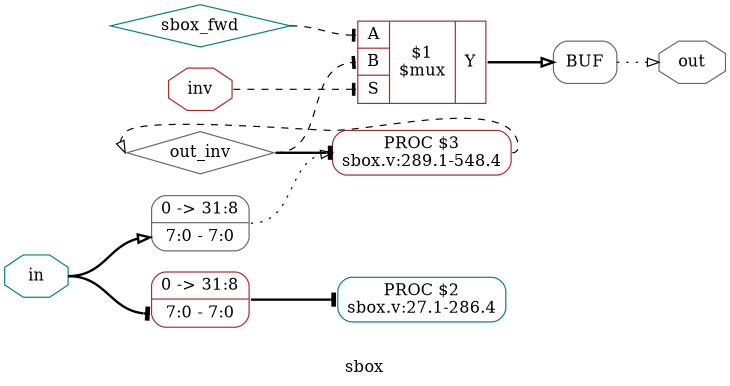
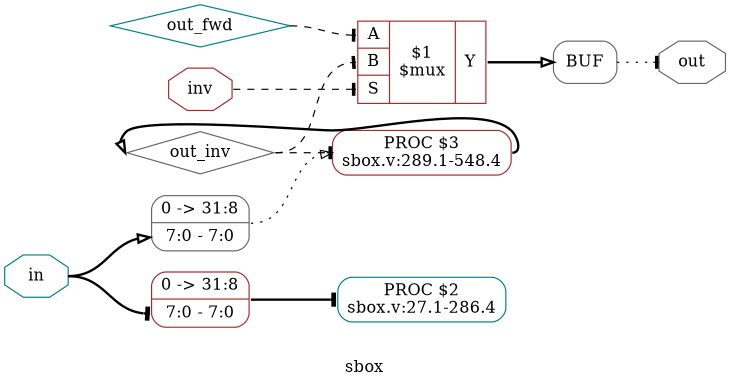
(200, 26) -> (200, 26)
(632, 62) -> (632, 62)
(327, 130) -> (327, 130)
(301, 153) -> (301, 153)
